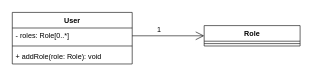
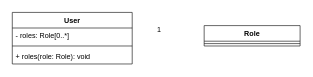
(169, 36) -> none
(62, 56) -> (58, 56)
